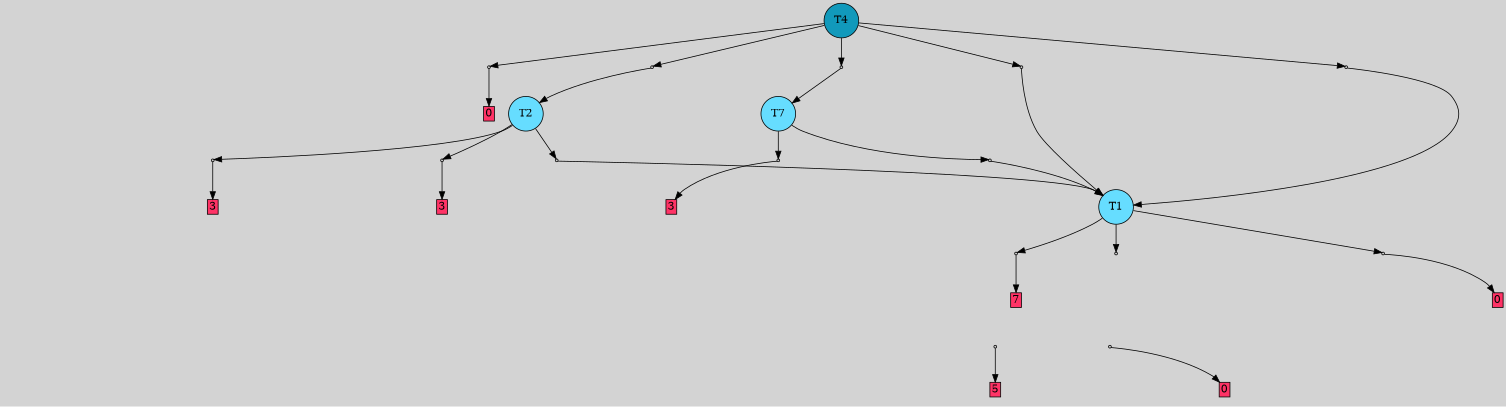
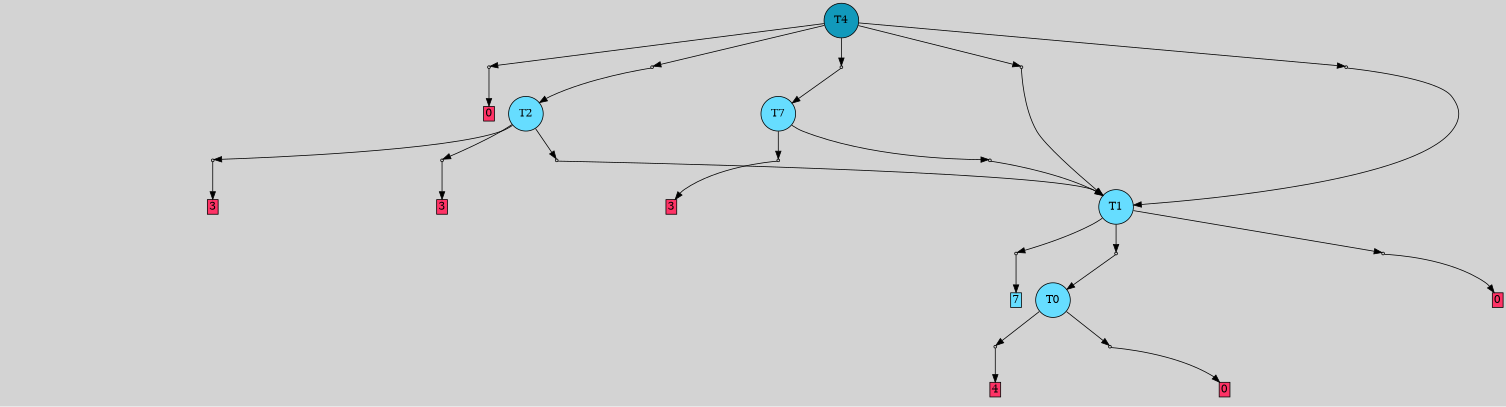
(1016, 300) -> (1016, 300)
none -> (1053, 300)
(995, 390) -> (995, 390)
